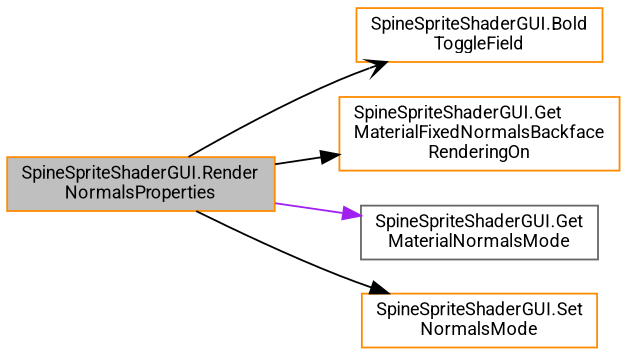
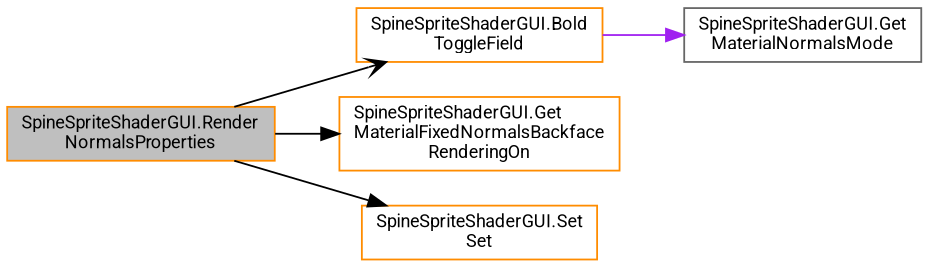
(309, 208) -> (634, 35)
(479, 321) -> (479, 233)
